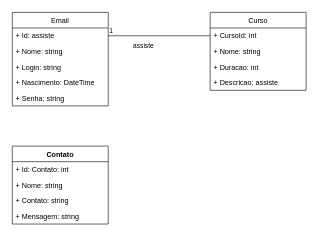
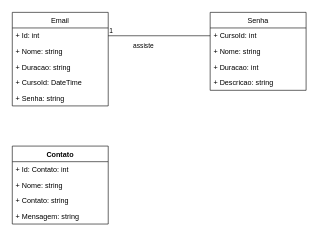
(258, 20) -> (258, 20)
(38, 36) -> (30, 36)
(41, 67) -> (46, 67)
(55, 83) -> (50, 83)
(249, 83) -> (247, 83)
